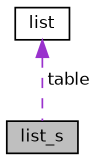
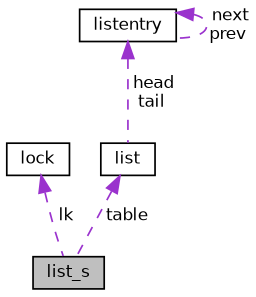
none -> (128, 25)
none -> (38, 159)
